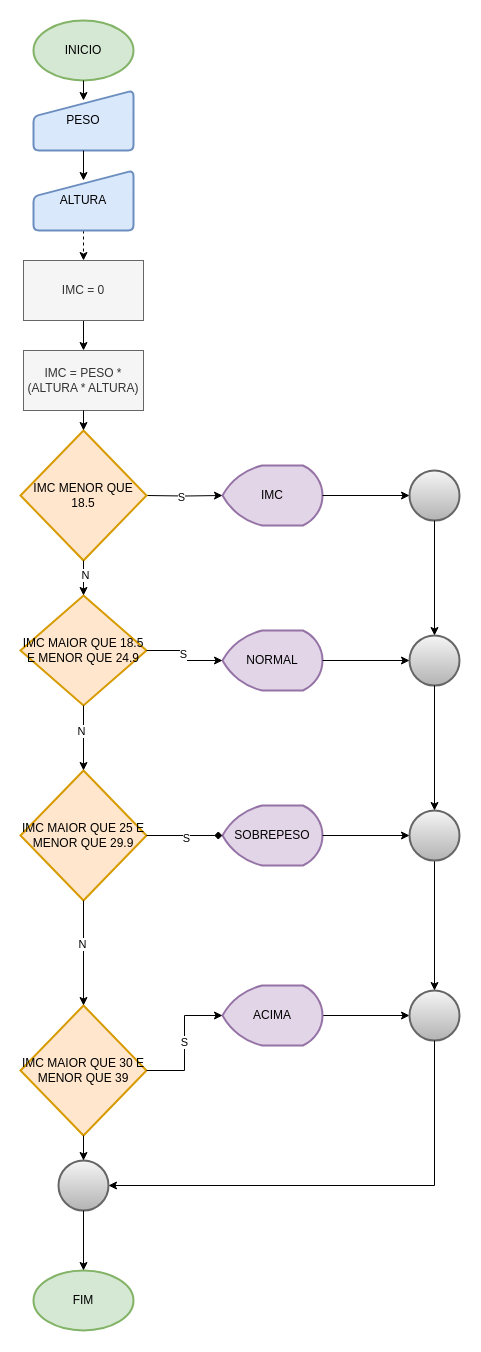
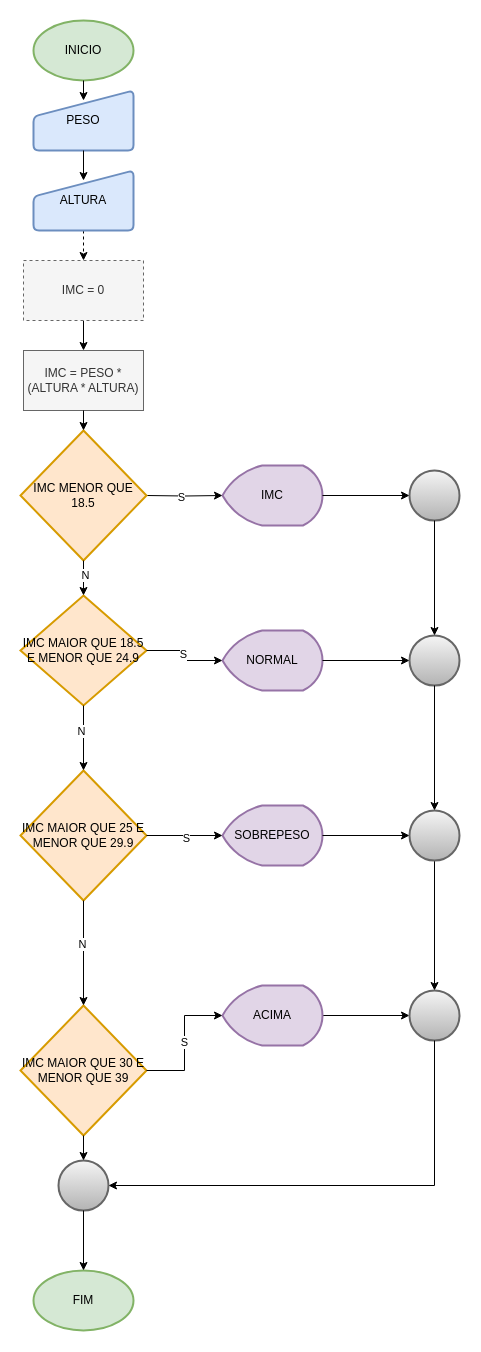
(84, 291) -> (84, 291)
(213, 836) -> (214, 836)
